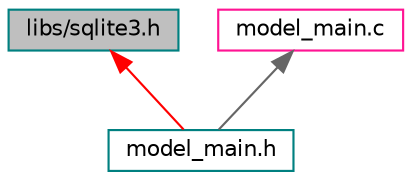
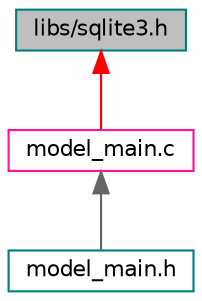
(155, 98) -> (101, 102)
